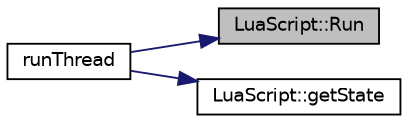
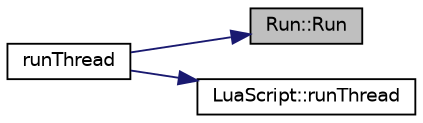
(299, 26) -> (306, 26)
(299, 97) -> (306, 97)
